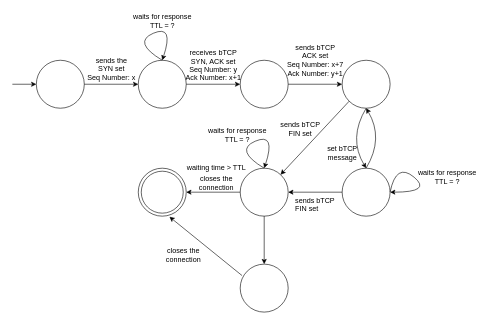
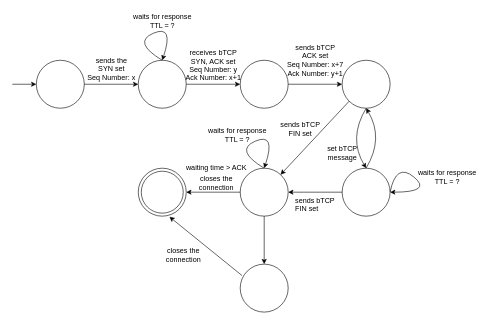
(217, 168) -> (217, 168)
